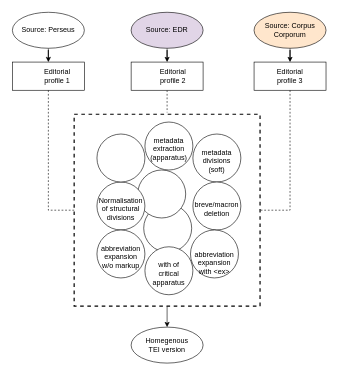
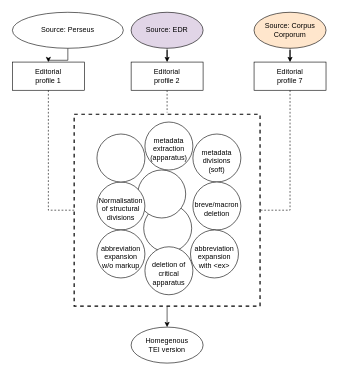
(48, 30) -> (68, 30)
(57, 76) -> (48, 76)
(173, 76) -> (167, 76)
(290, 77) -> (290, 77)
(215, 263) -> (215, 257)
(169, 274) -> (169, 274)
